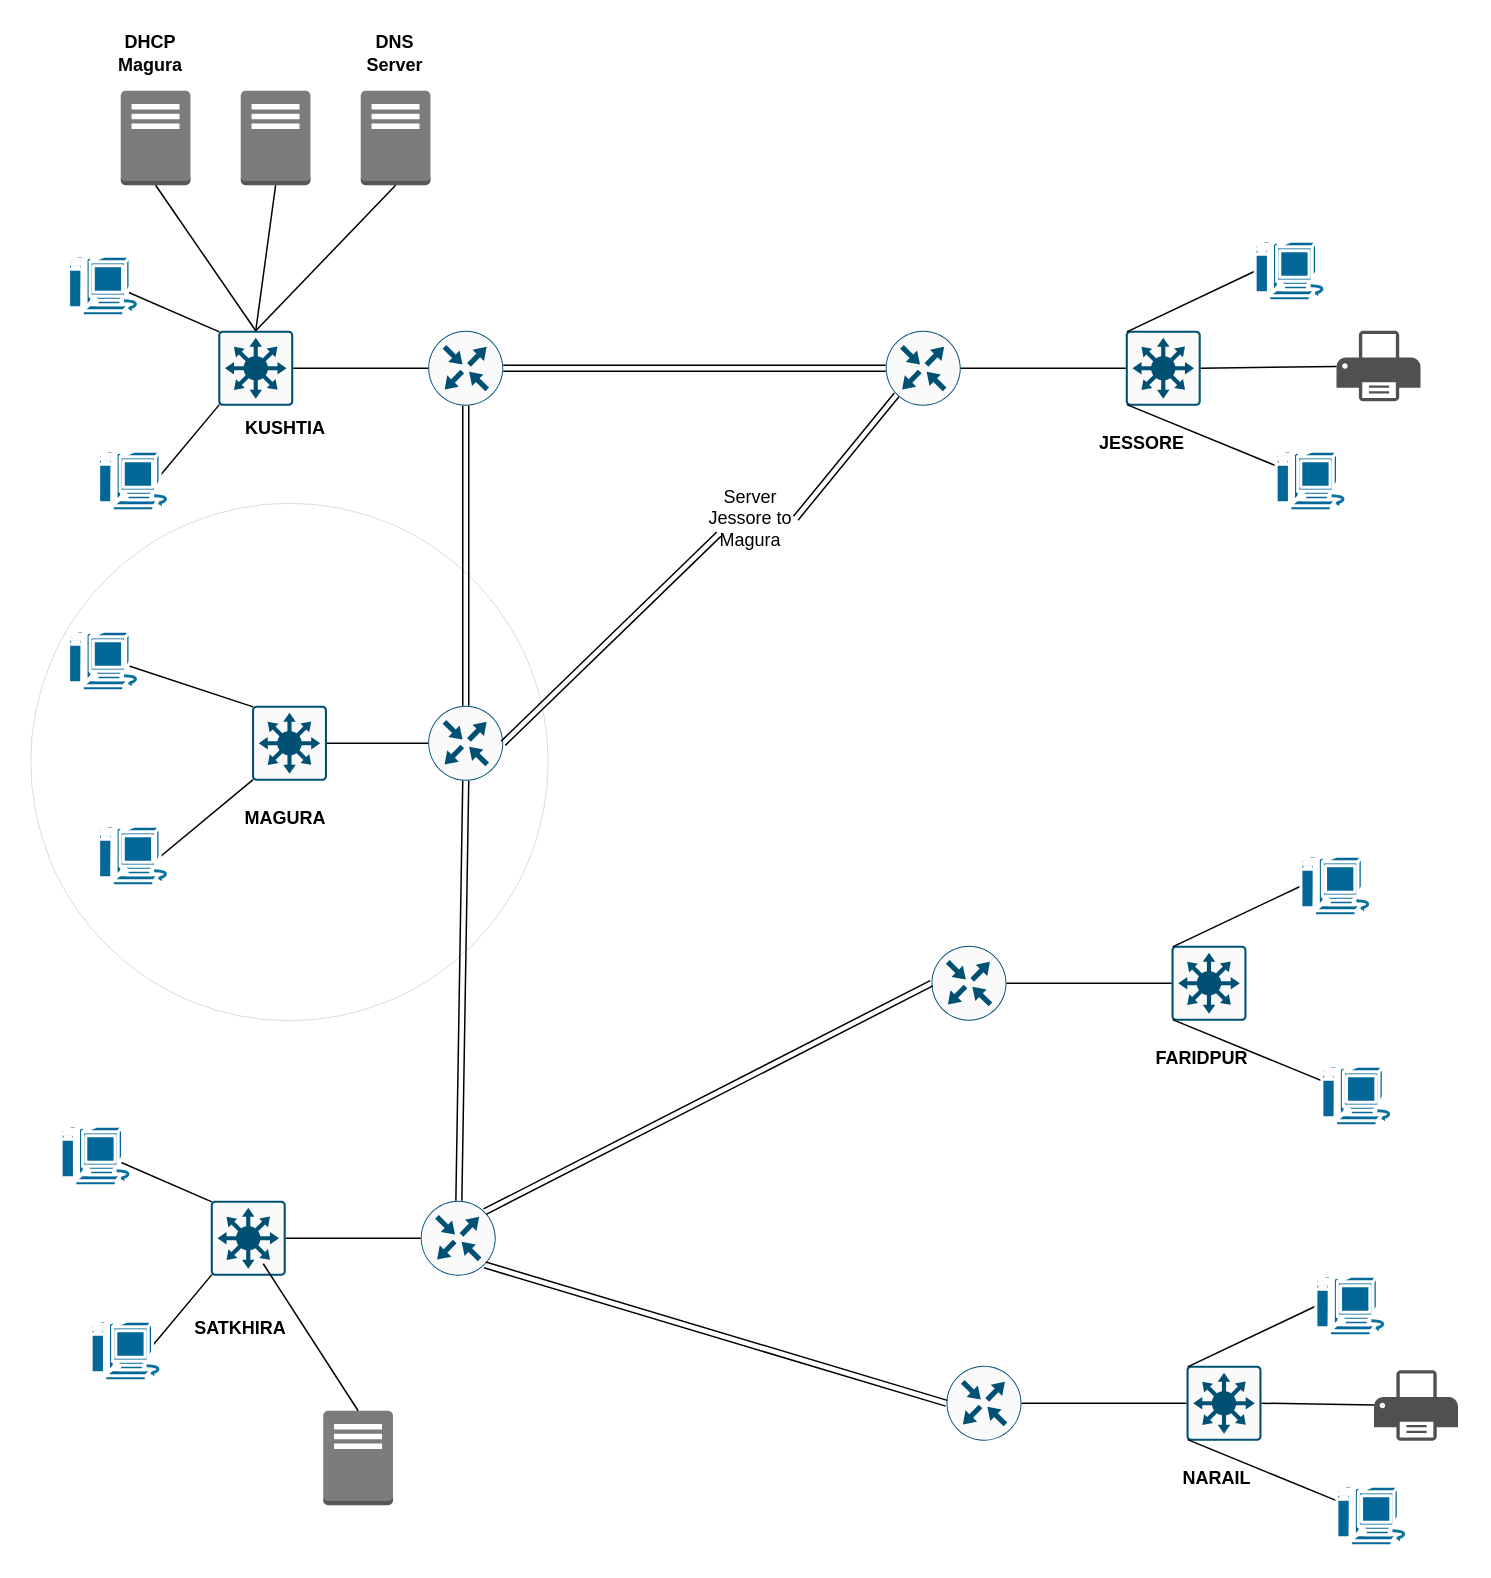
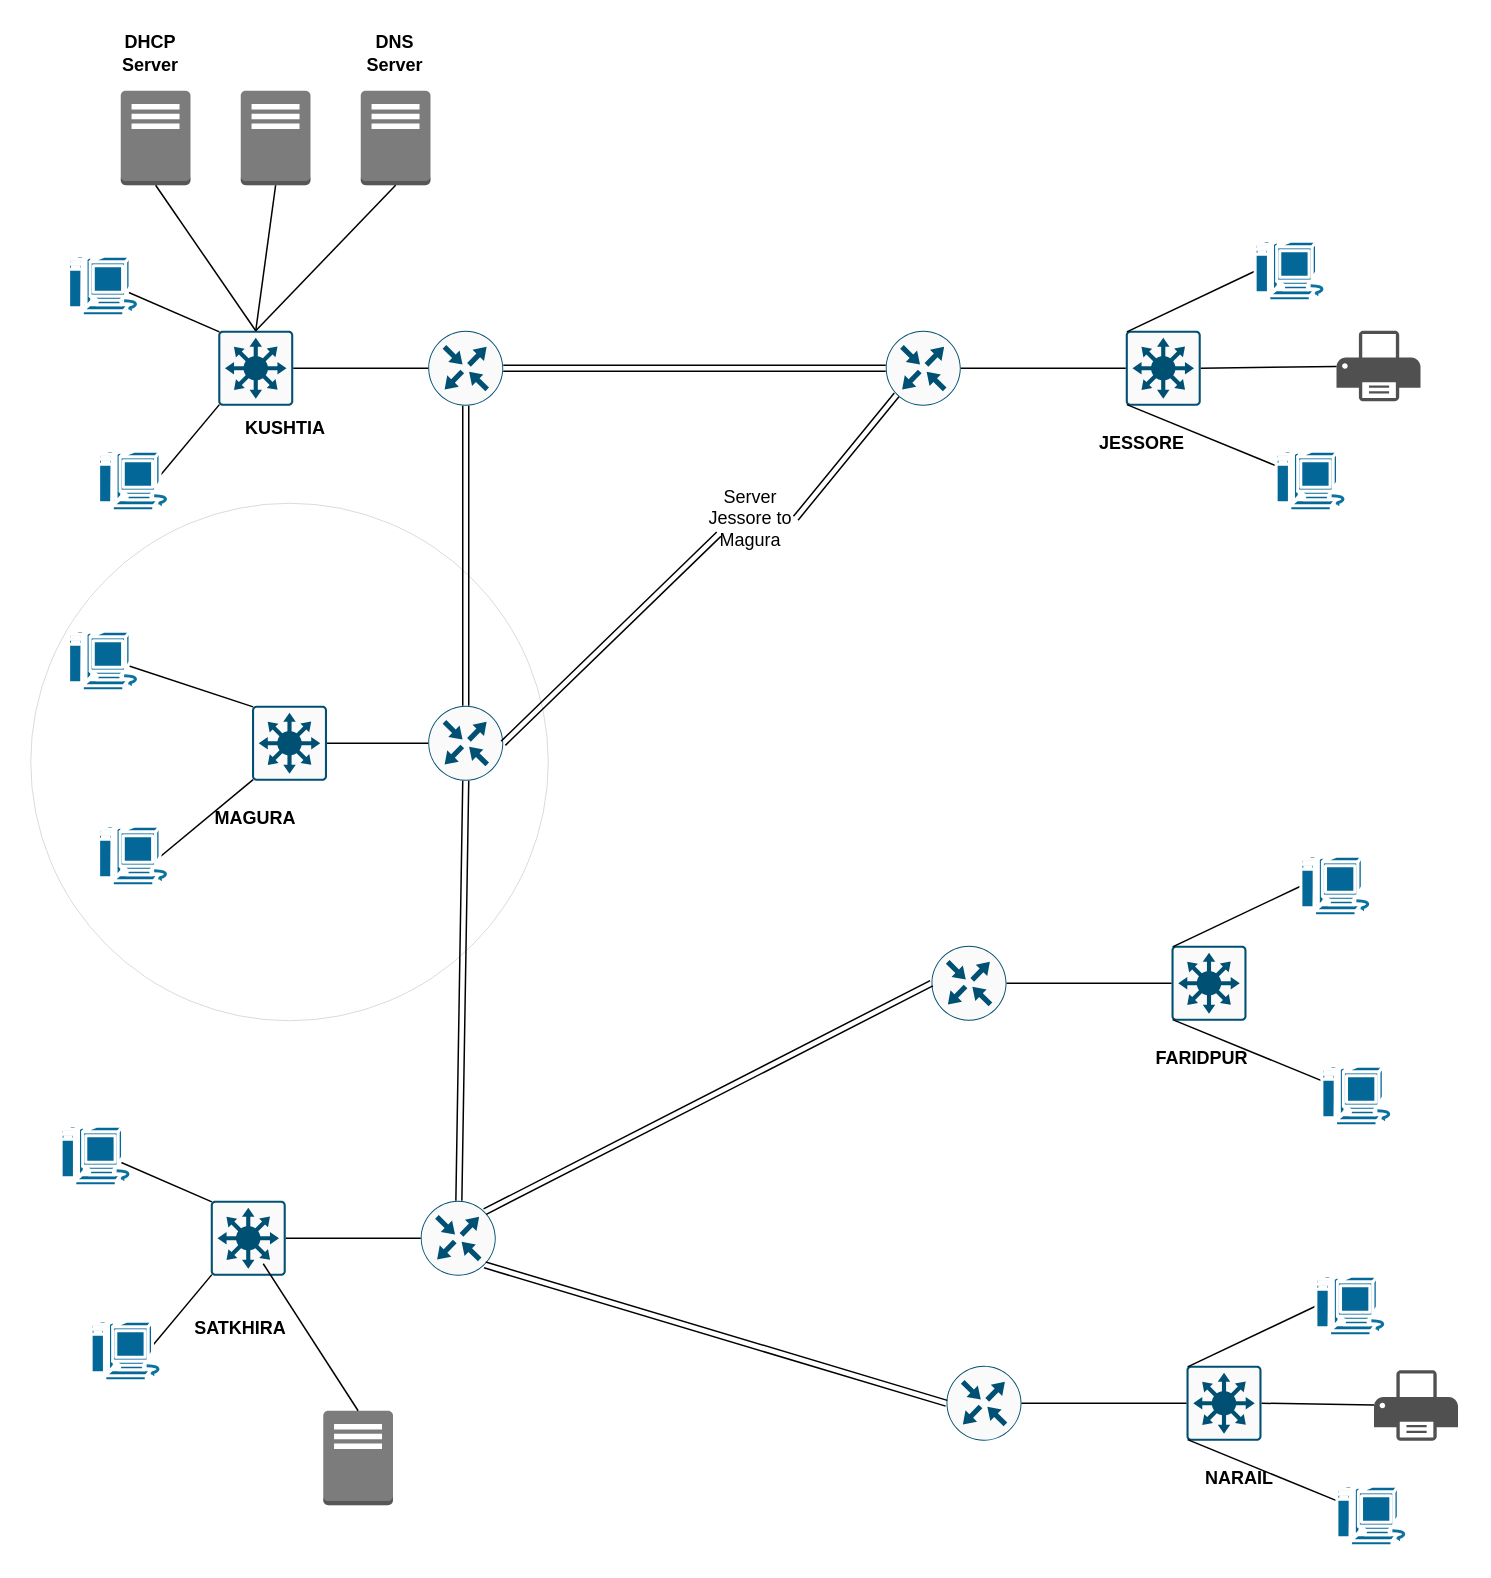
(151, 53) -> (151, 53)
(286, 818) -> (256, 818)
(1217, 1478) -> (1239, 1478)
